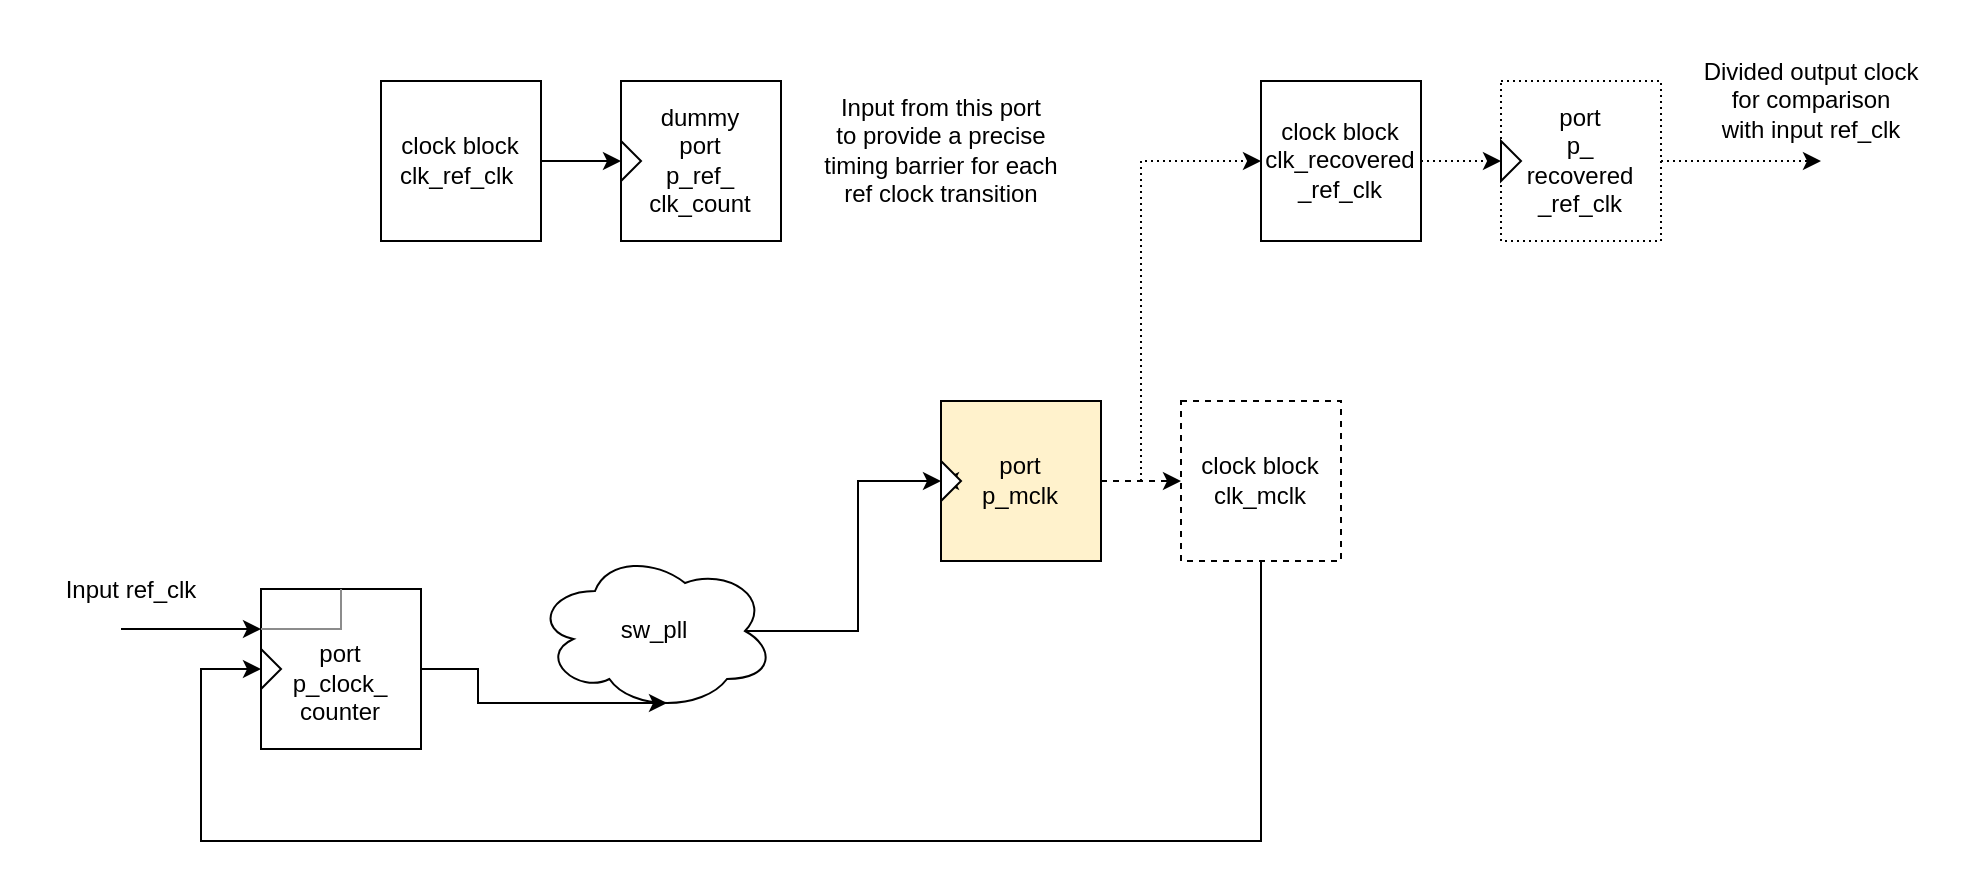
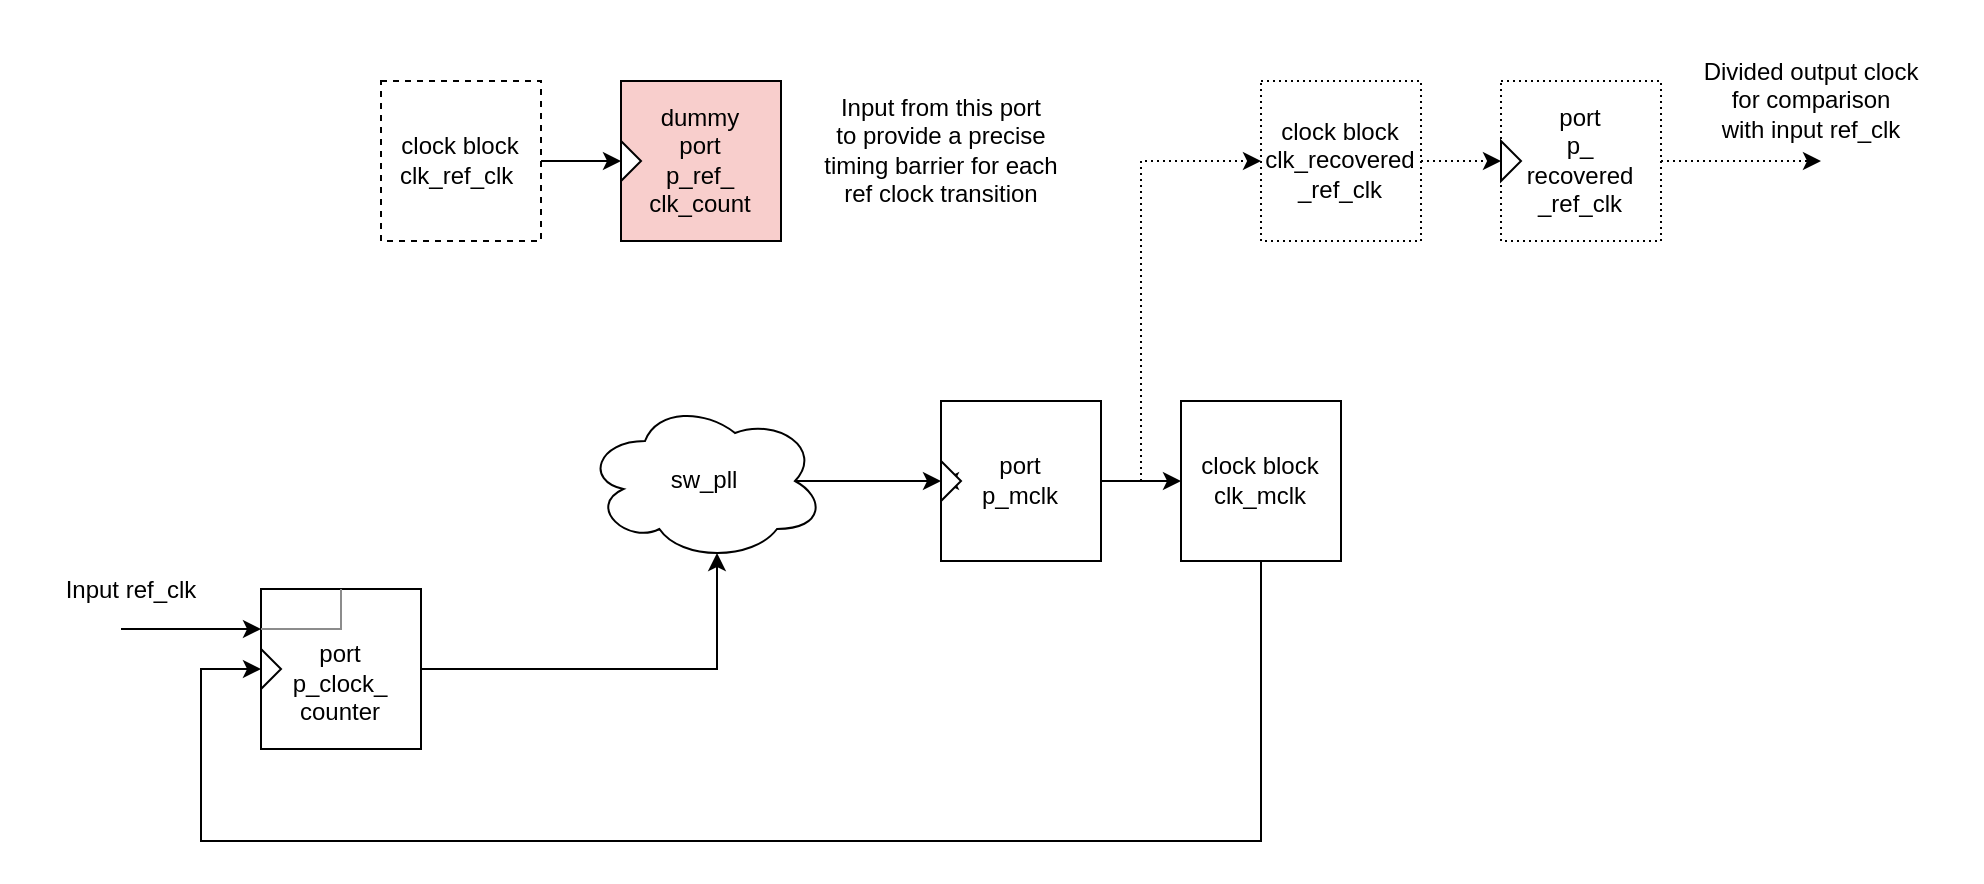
(461, 161) -> (461, 161)
(701, 161) -> (701, 161)
(1341, 161) -> (1341, 161)
(1021, 481) -> (1021, 481)
(1133, 481) -> (1133, 481)
(1261, 481) -> (1261, 481)
(655, 631) -> (705, 481)
